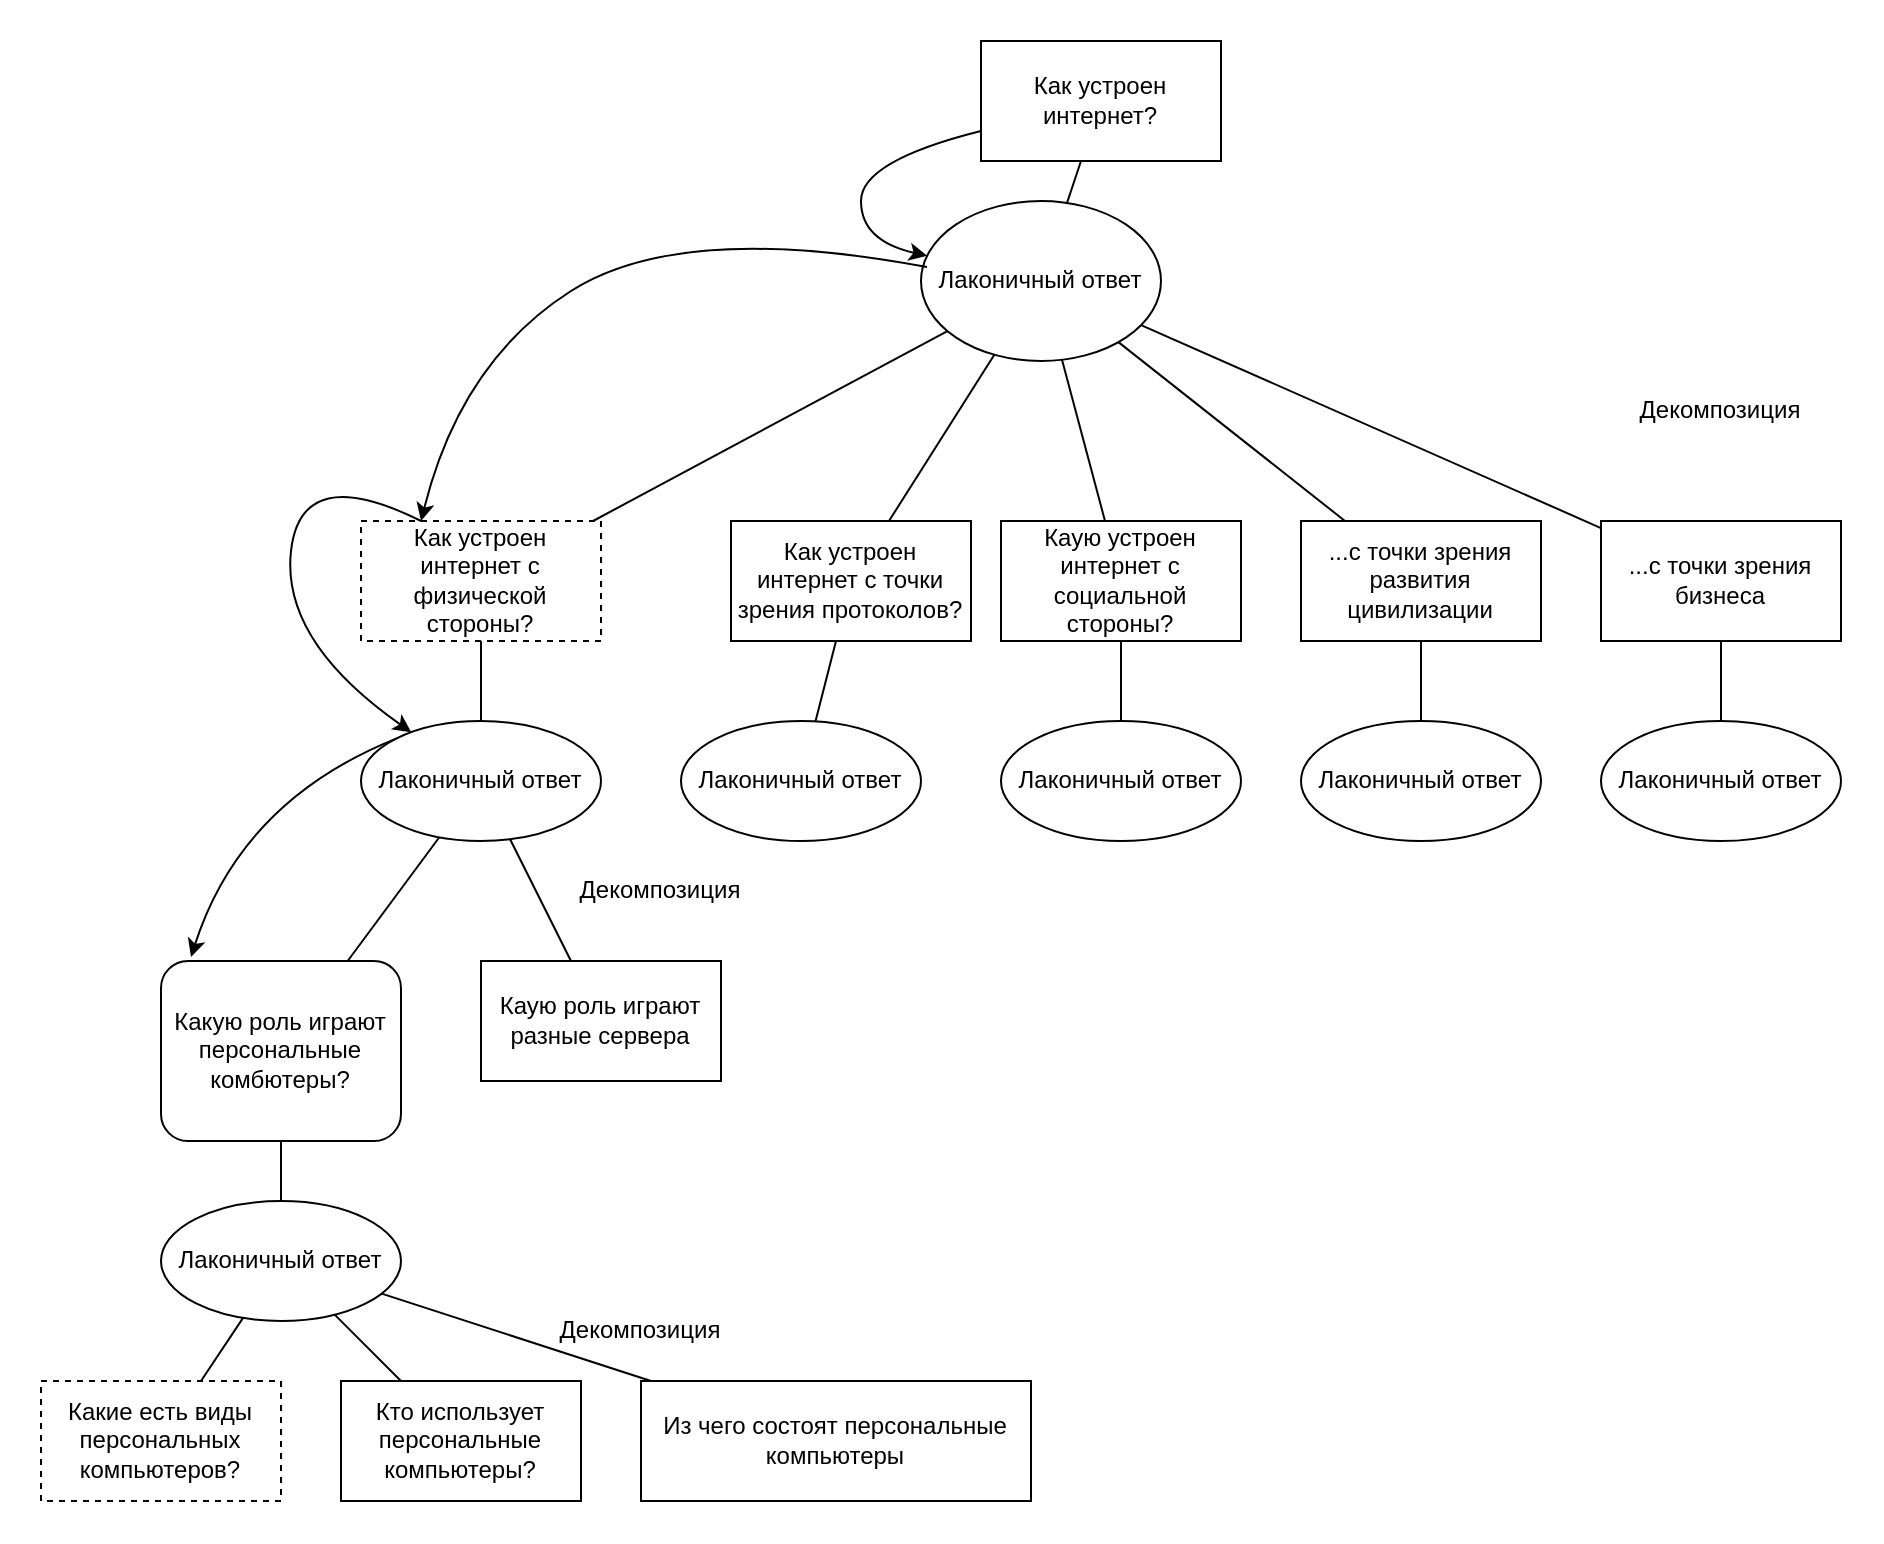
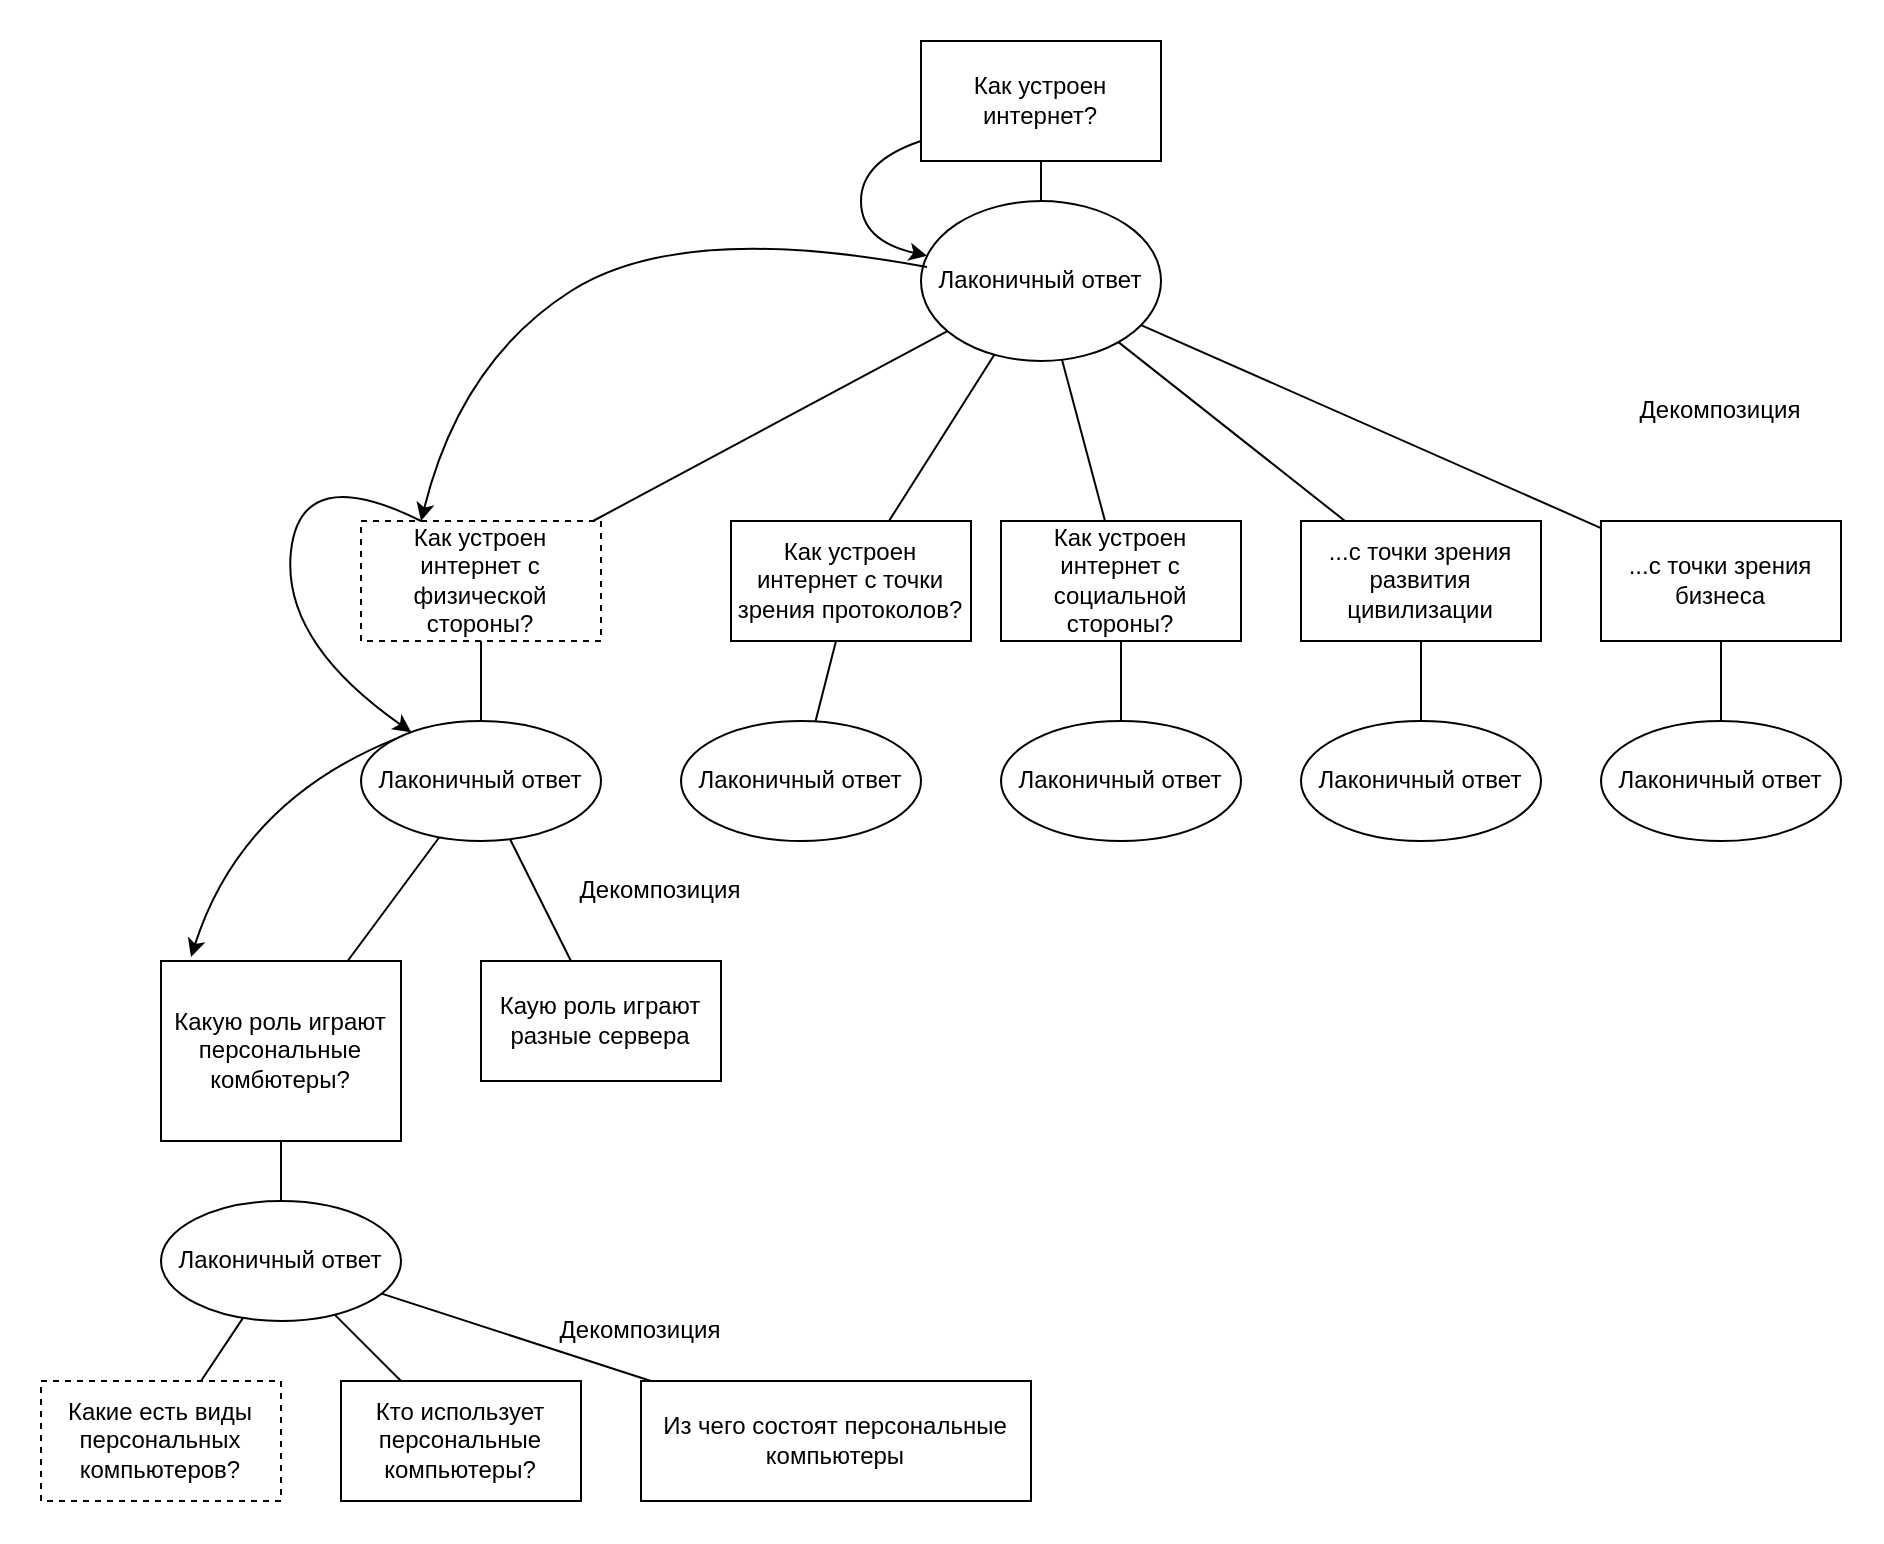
(1101, 101) -> (1041, 101)
(1121, 581) -> (1121, 581)
(281, 1051) -> (281, 1051)
